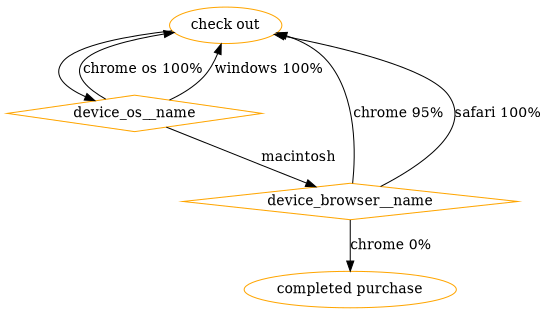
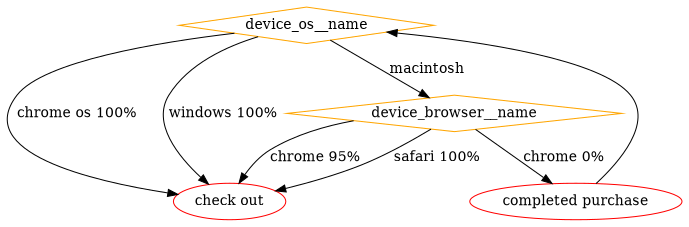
(226, 25) -> (230, 201)
(91, 46) -> (569, 63)
(350, 290) -> (576, 201)
